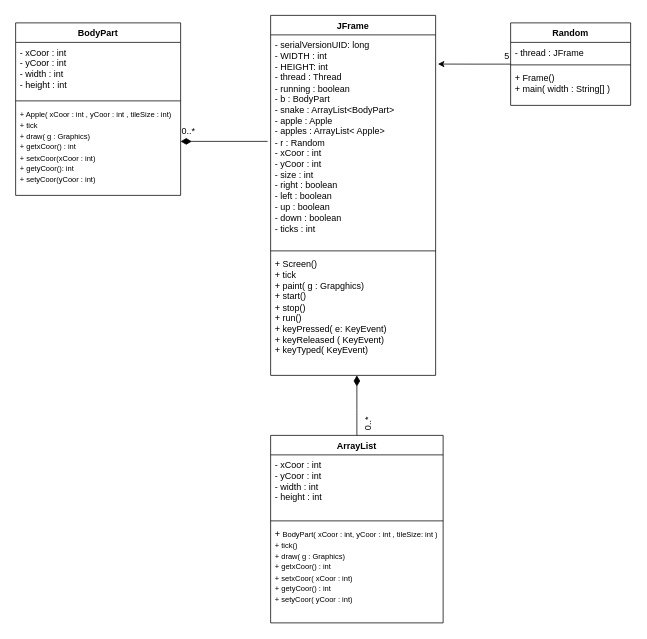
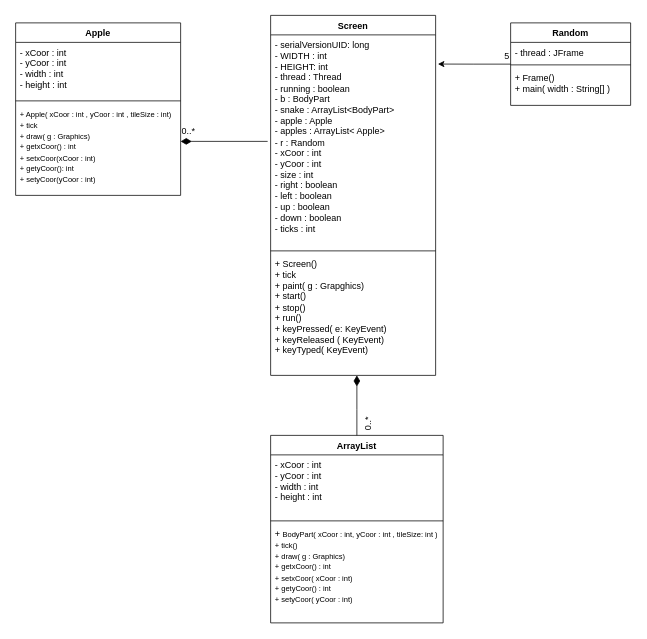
(353, 26) -> (353, 26)
(98, 34) -> (98, 34)
